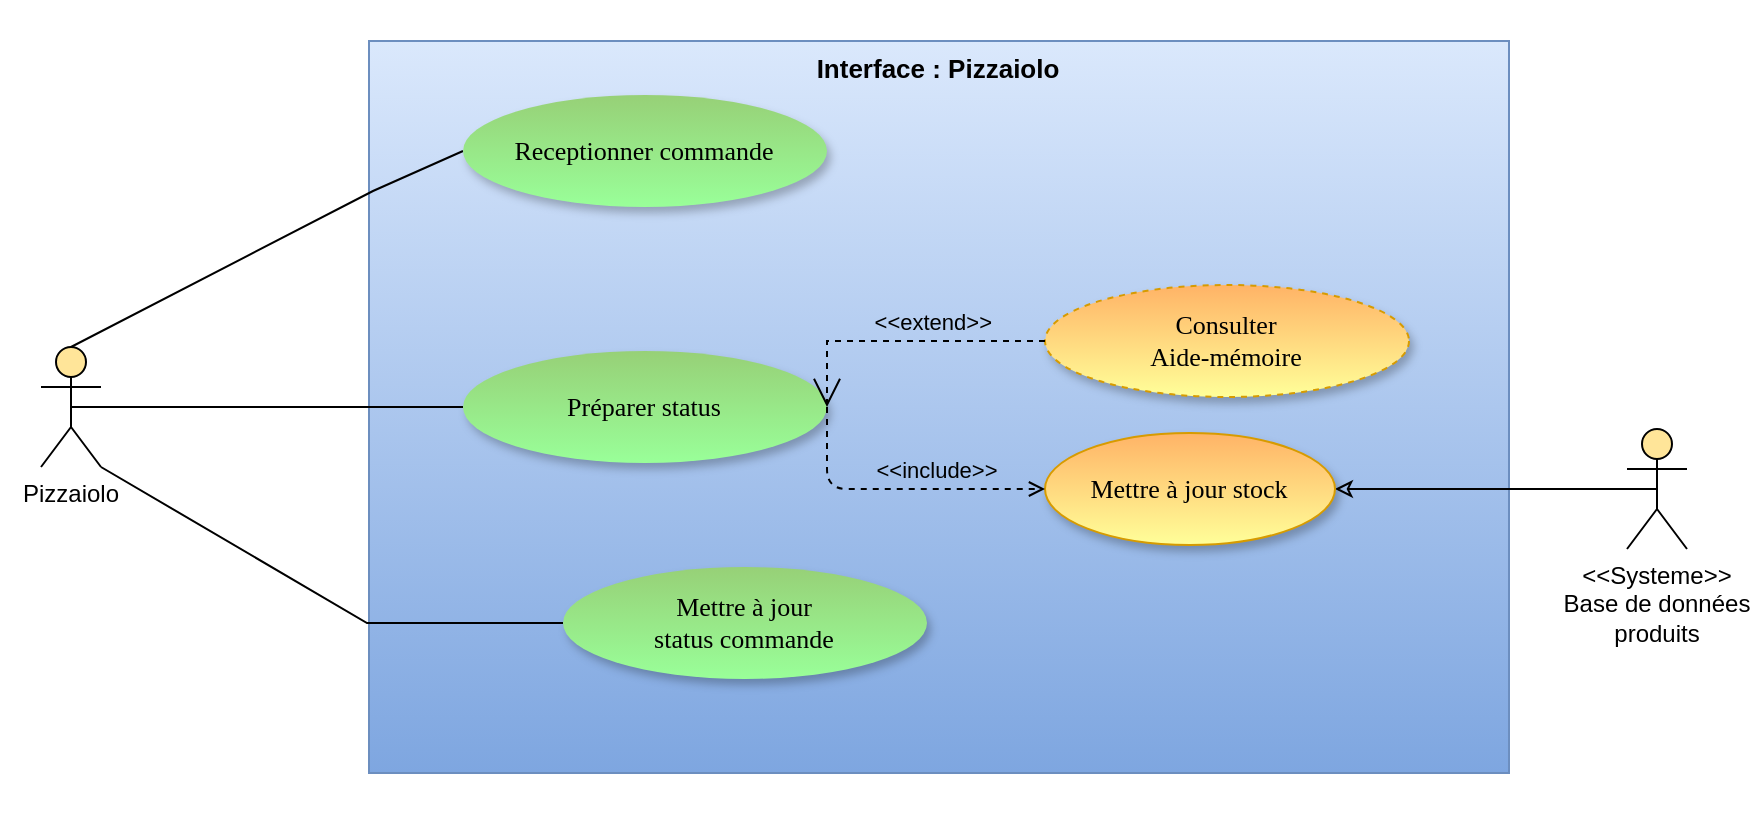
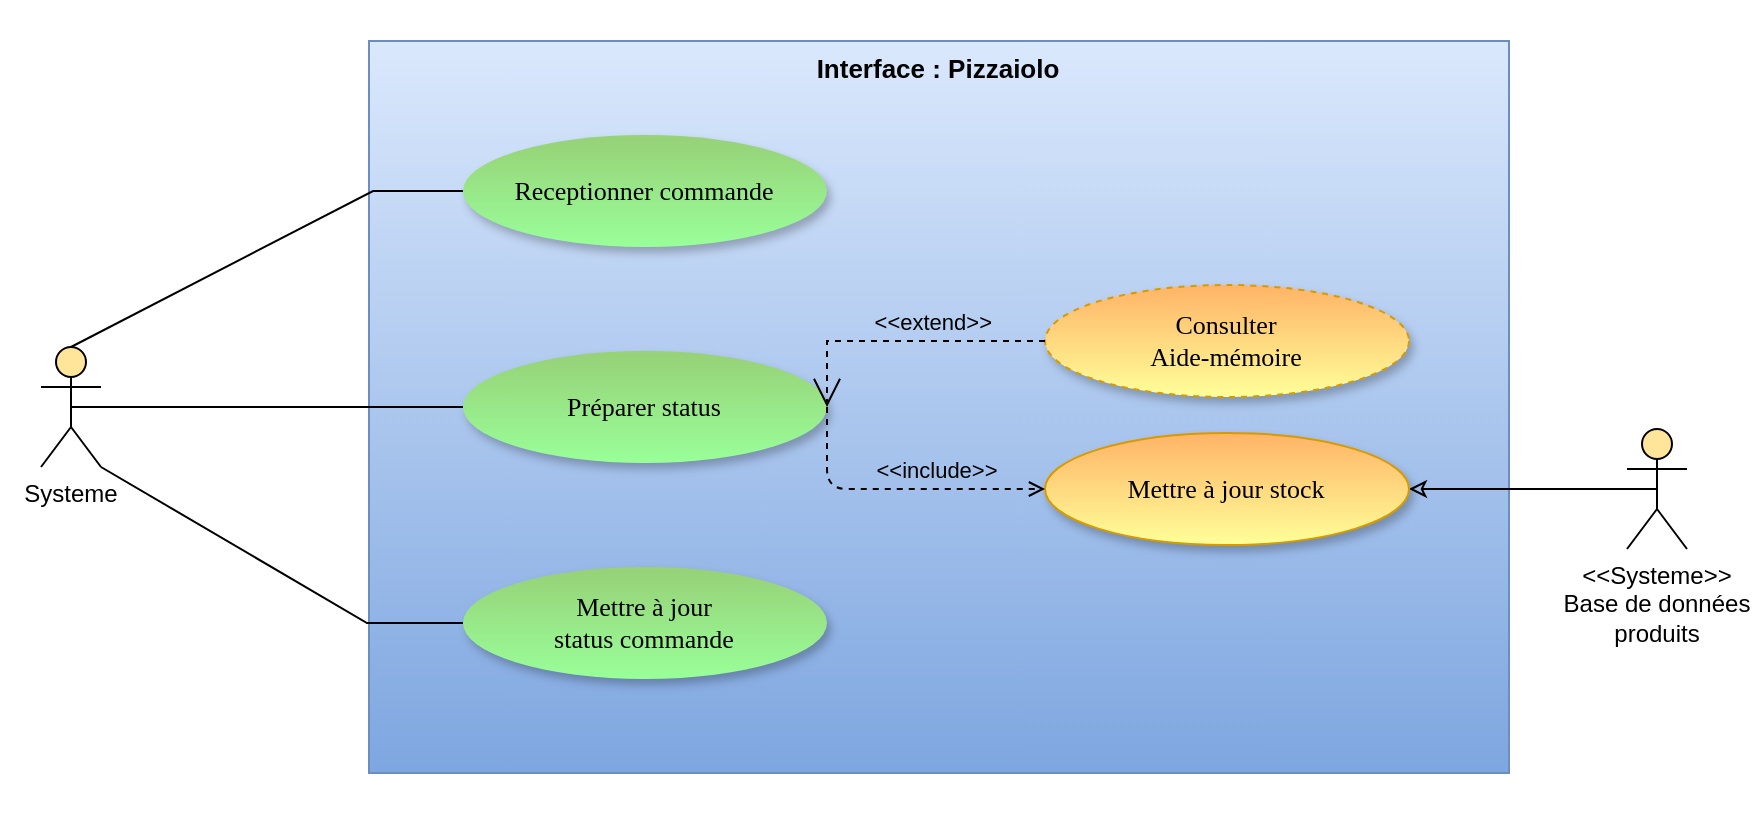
(645, 151) -> (645, 191)
(1190, 489) -> (1227, 489)
(72, 495) -> (72, 495)
(745, 623) -> (645, 623)
